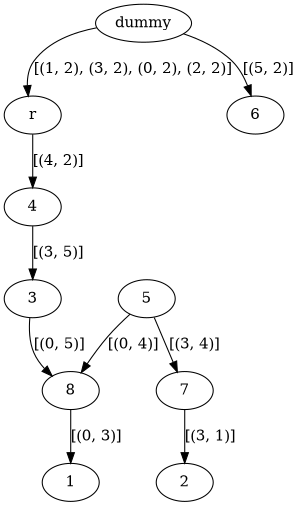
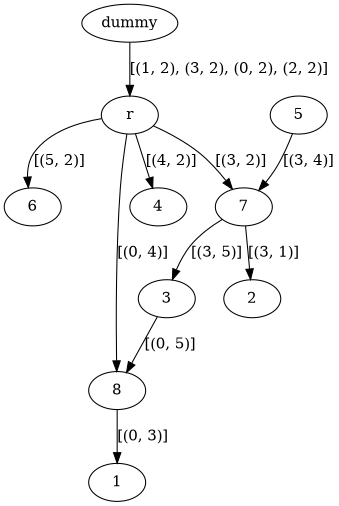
(222, 53) -> (53, 135)
none -> (193, 148)
(33, 248) -> (195, 241)
(107, 338) -> (117, 247)
